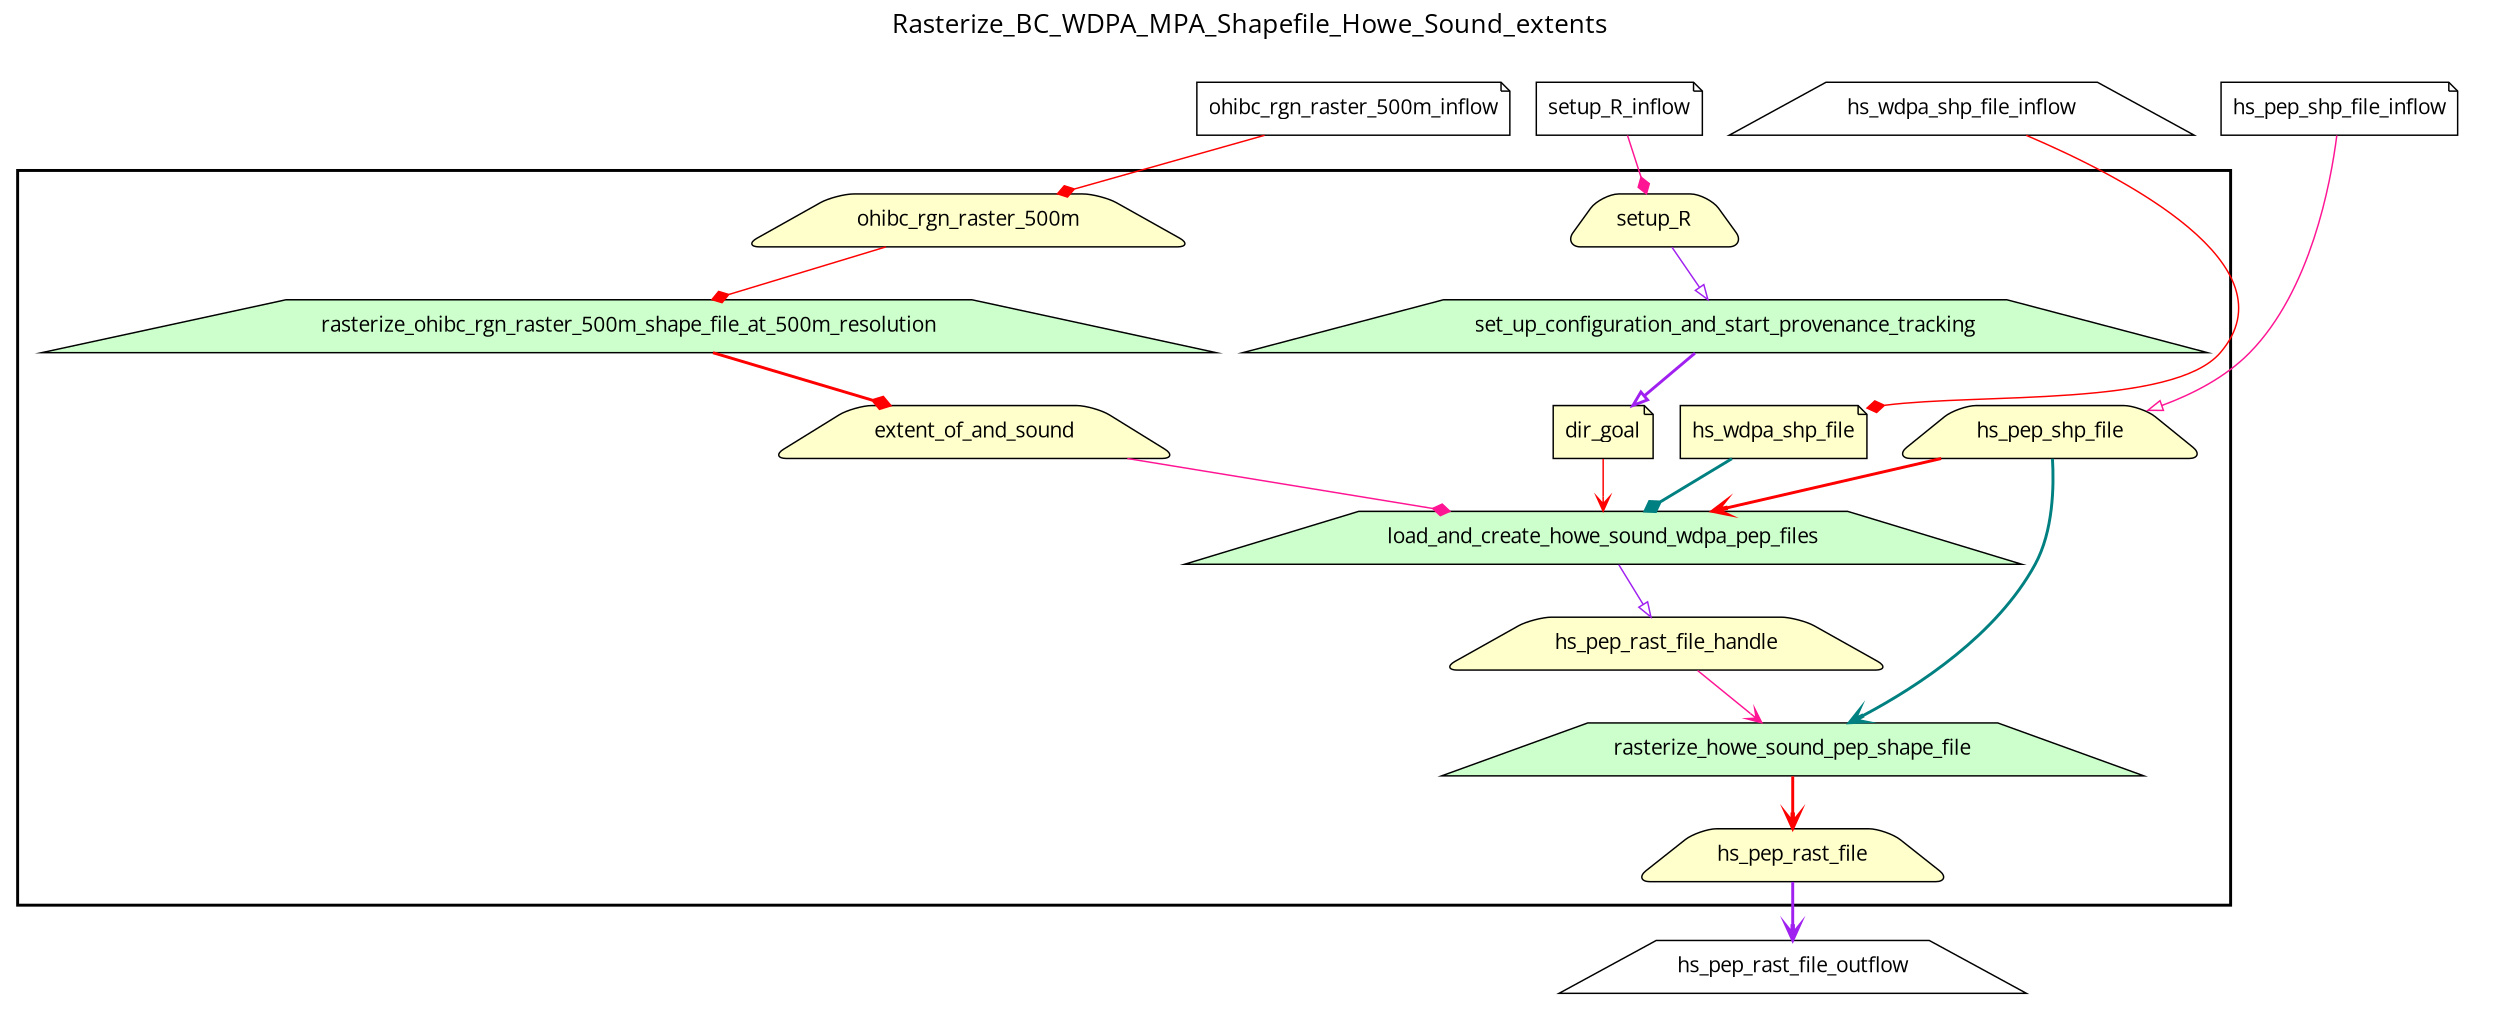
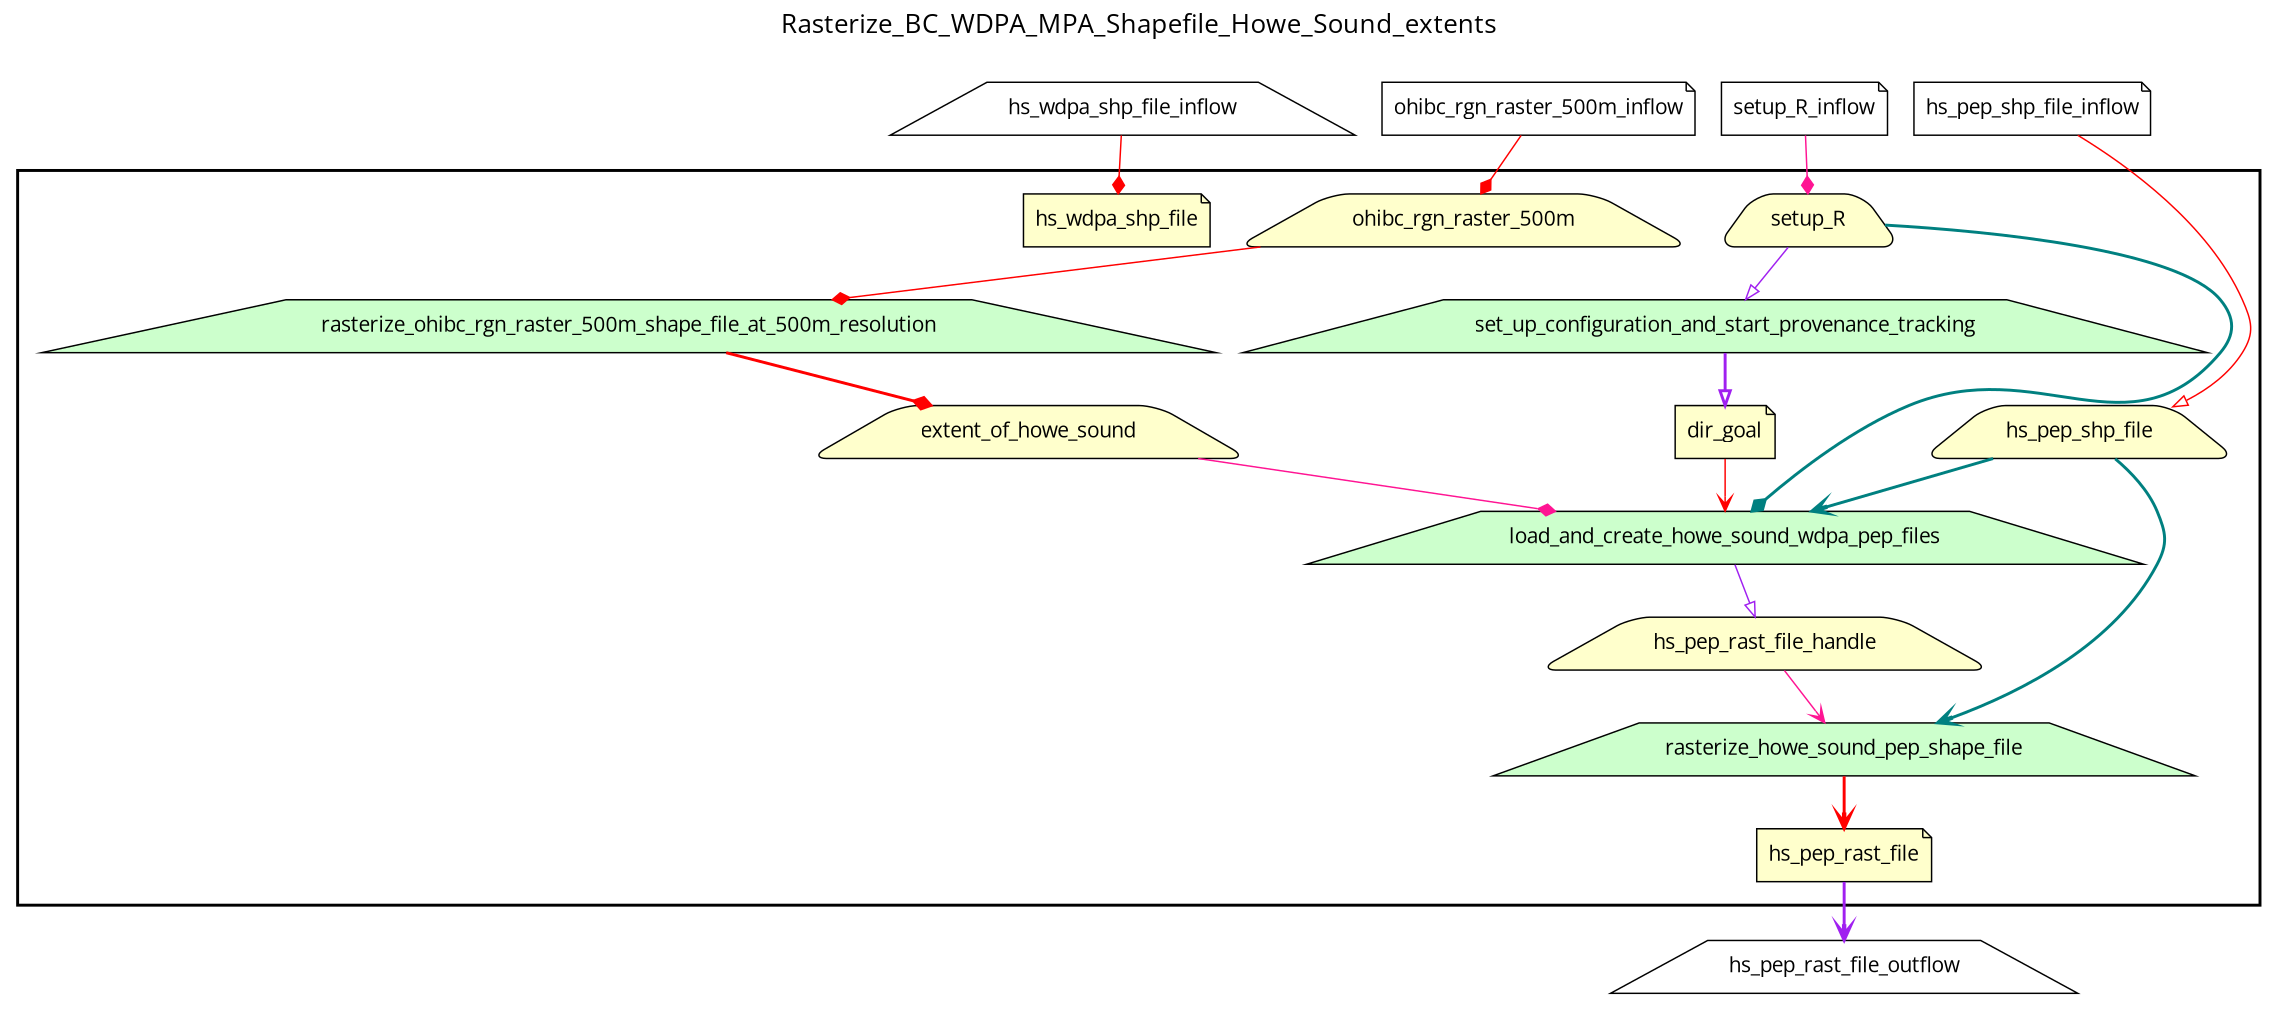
(2289, 298) -> (2215, 254)
(974, 432) -> (1029, 432)
(1696, 480) -> (2185, 384)
(1834, 483) -> (1910, 483)
(1793, 855) -> (1844, 855)
